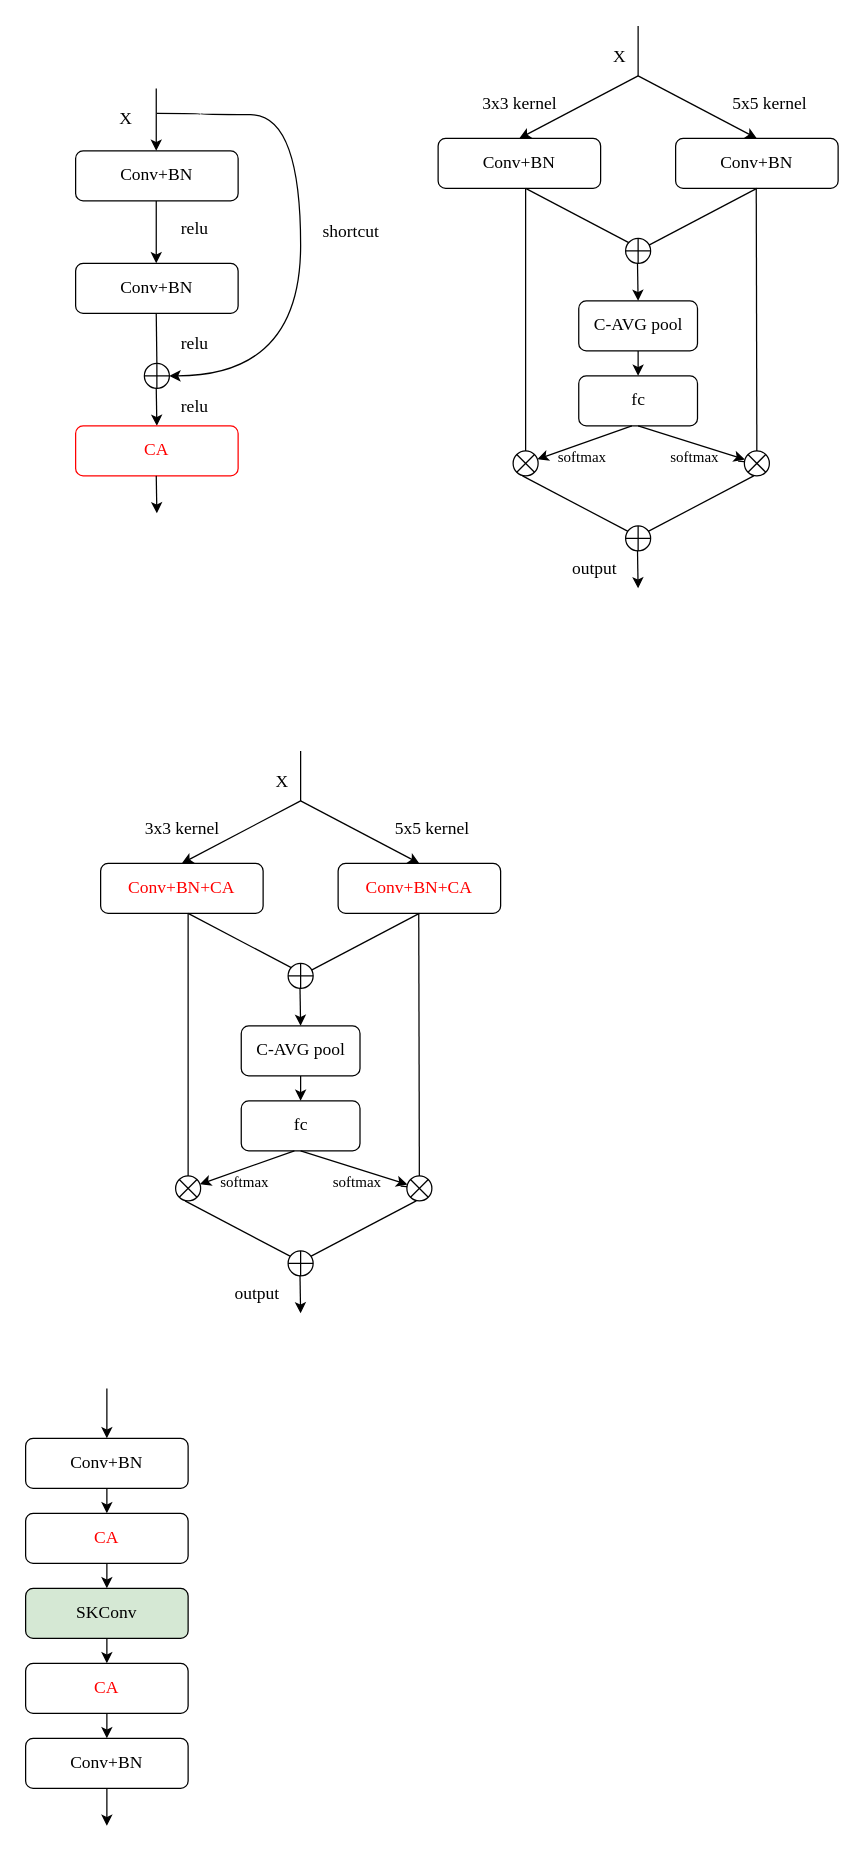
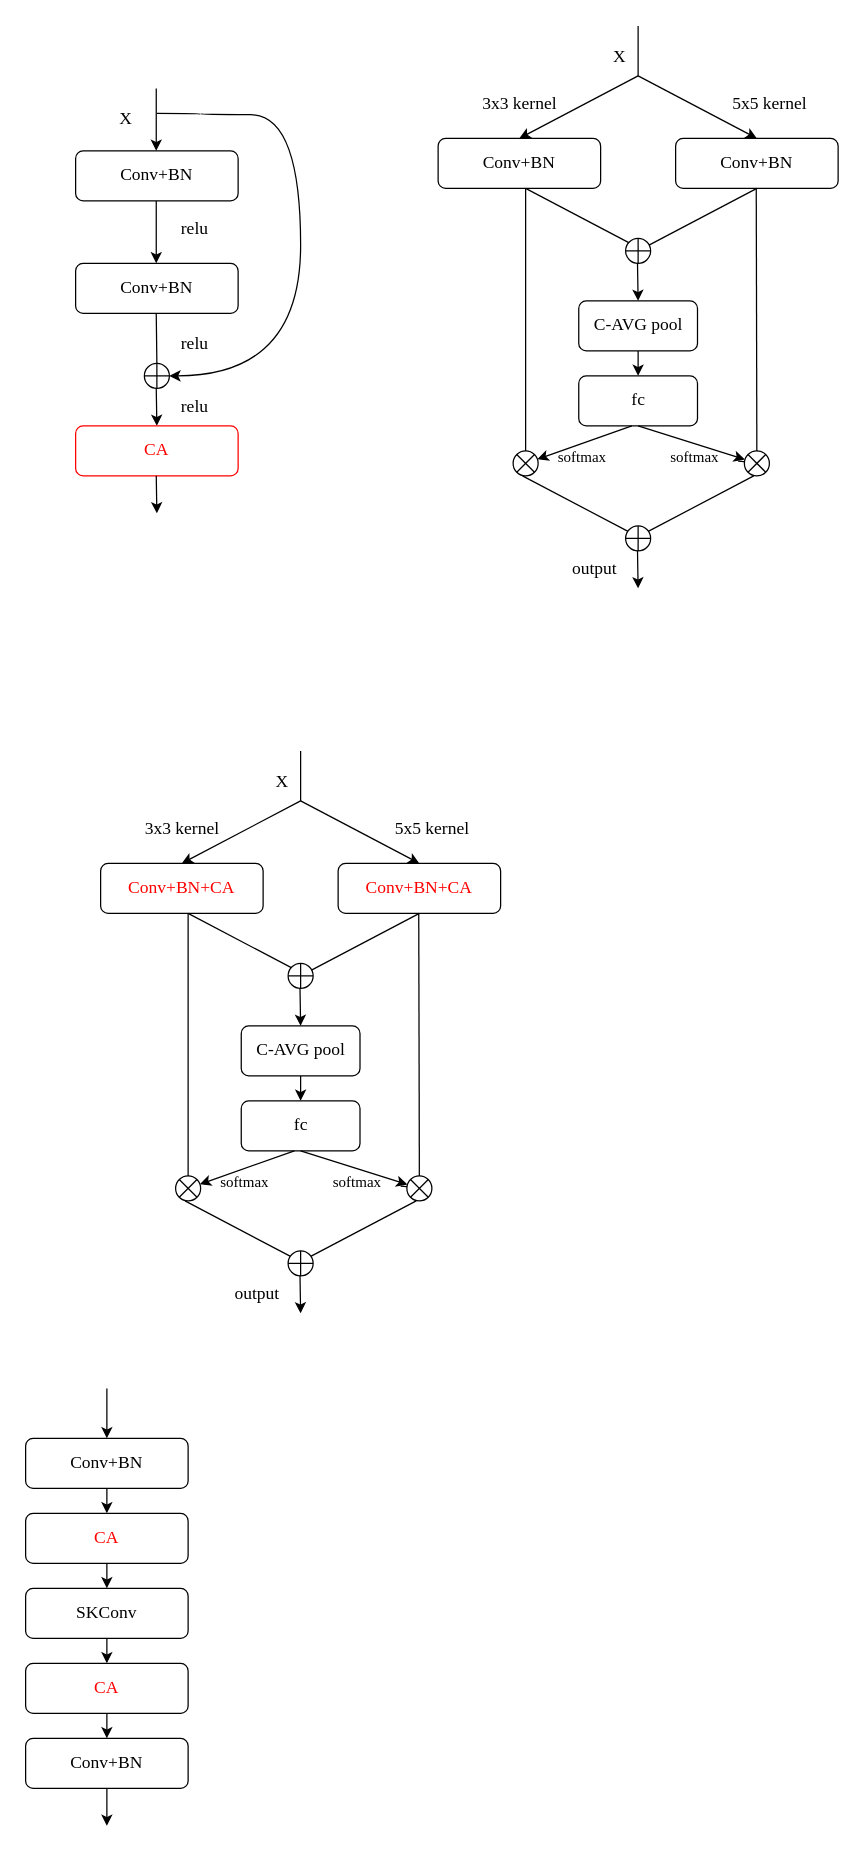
(351, 242) -> none
(107, 1613) -> (107, 1613)
